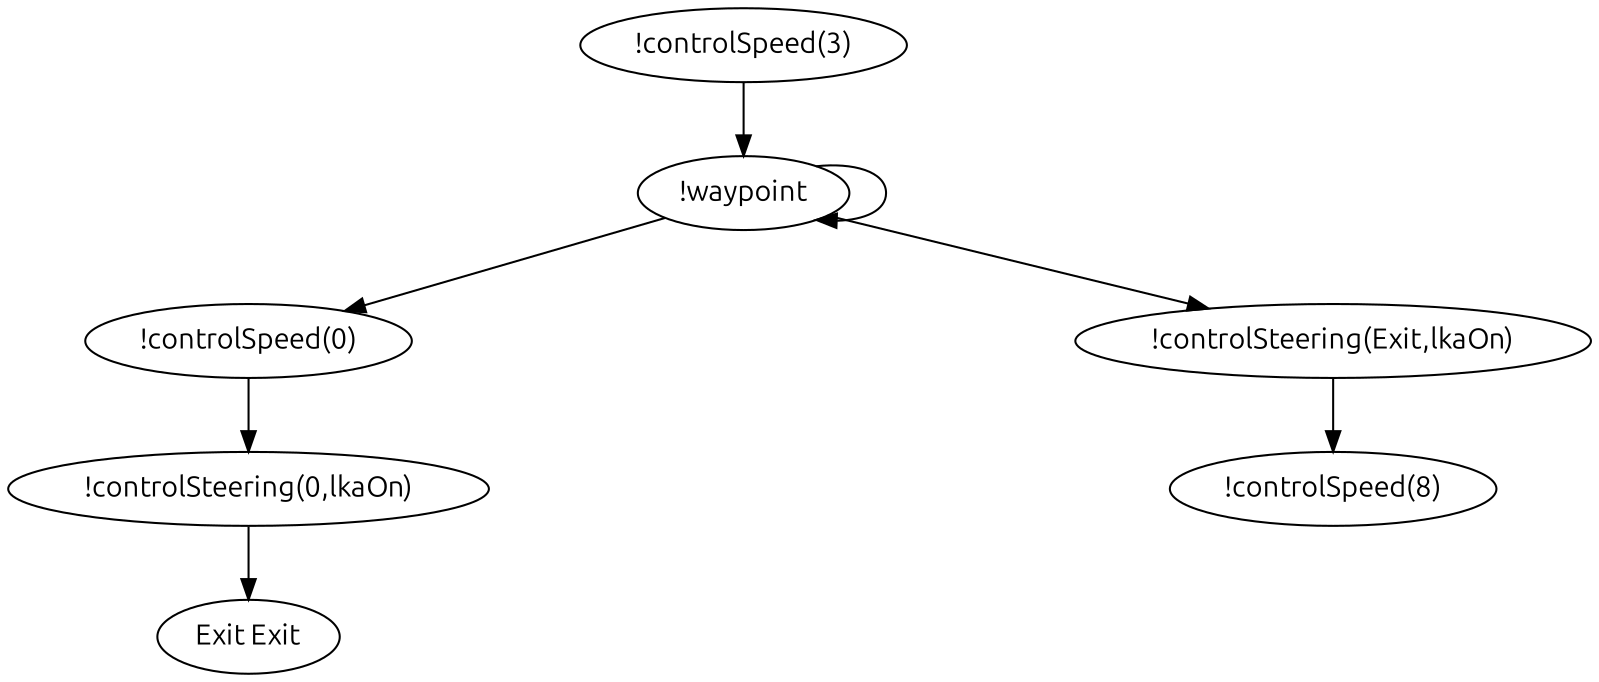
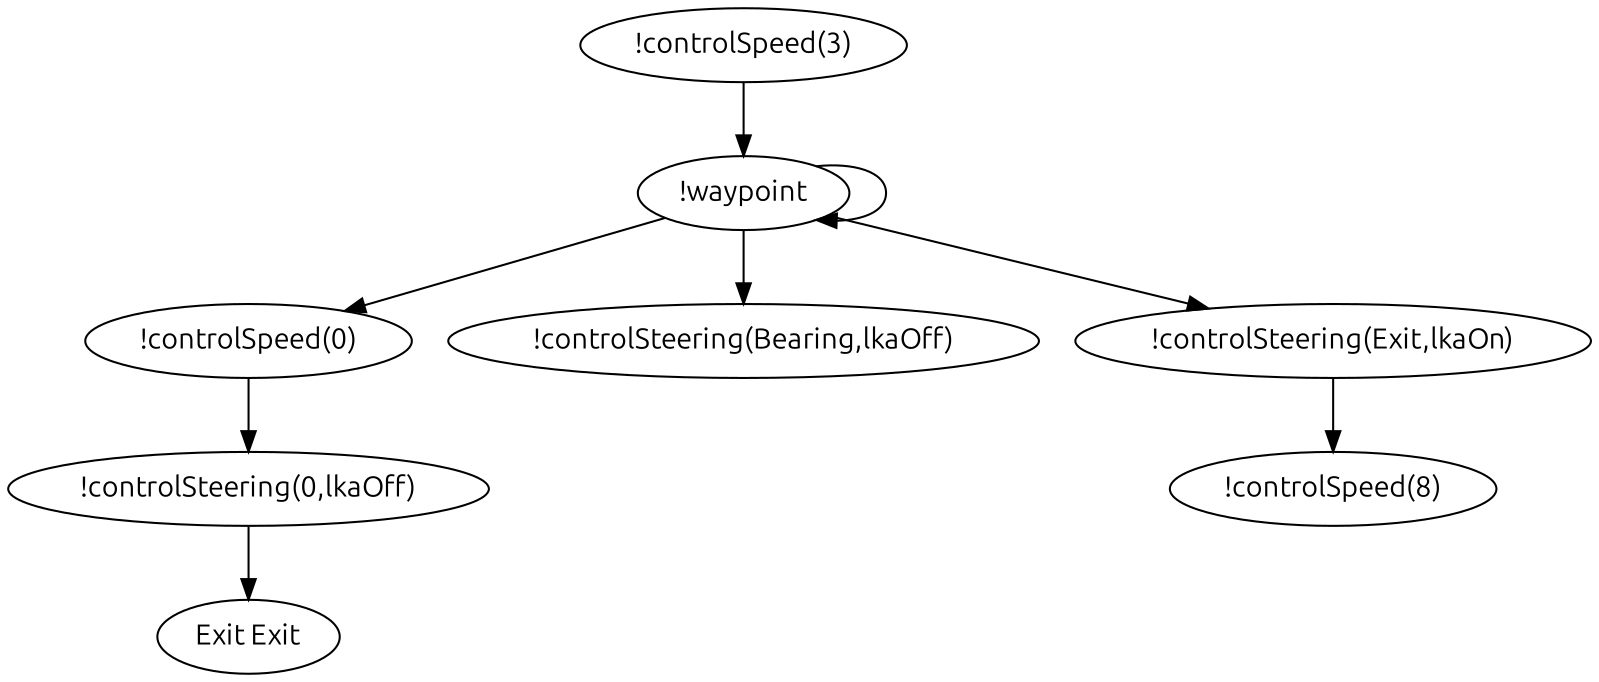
none -> (744, 341)
(249, 489) -> (249, 489)
